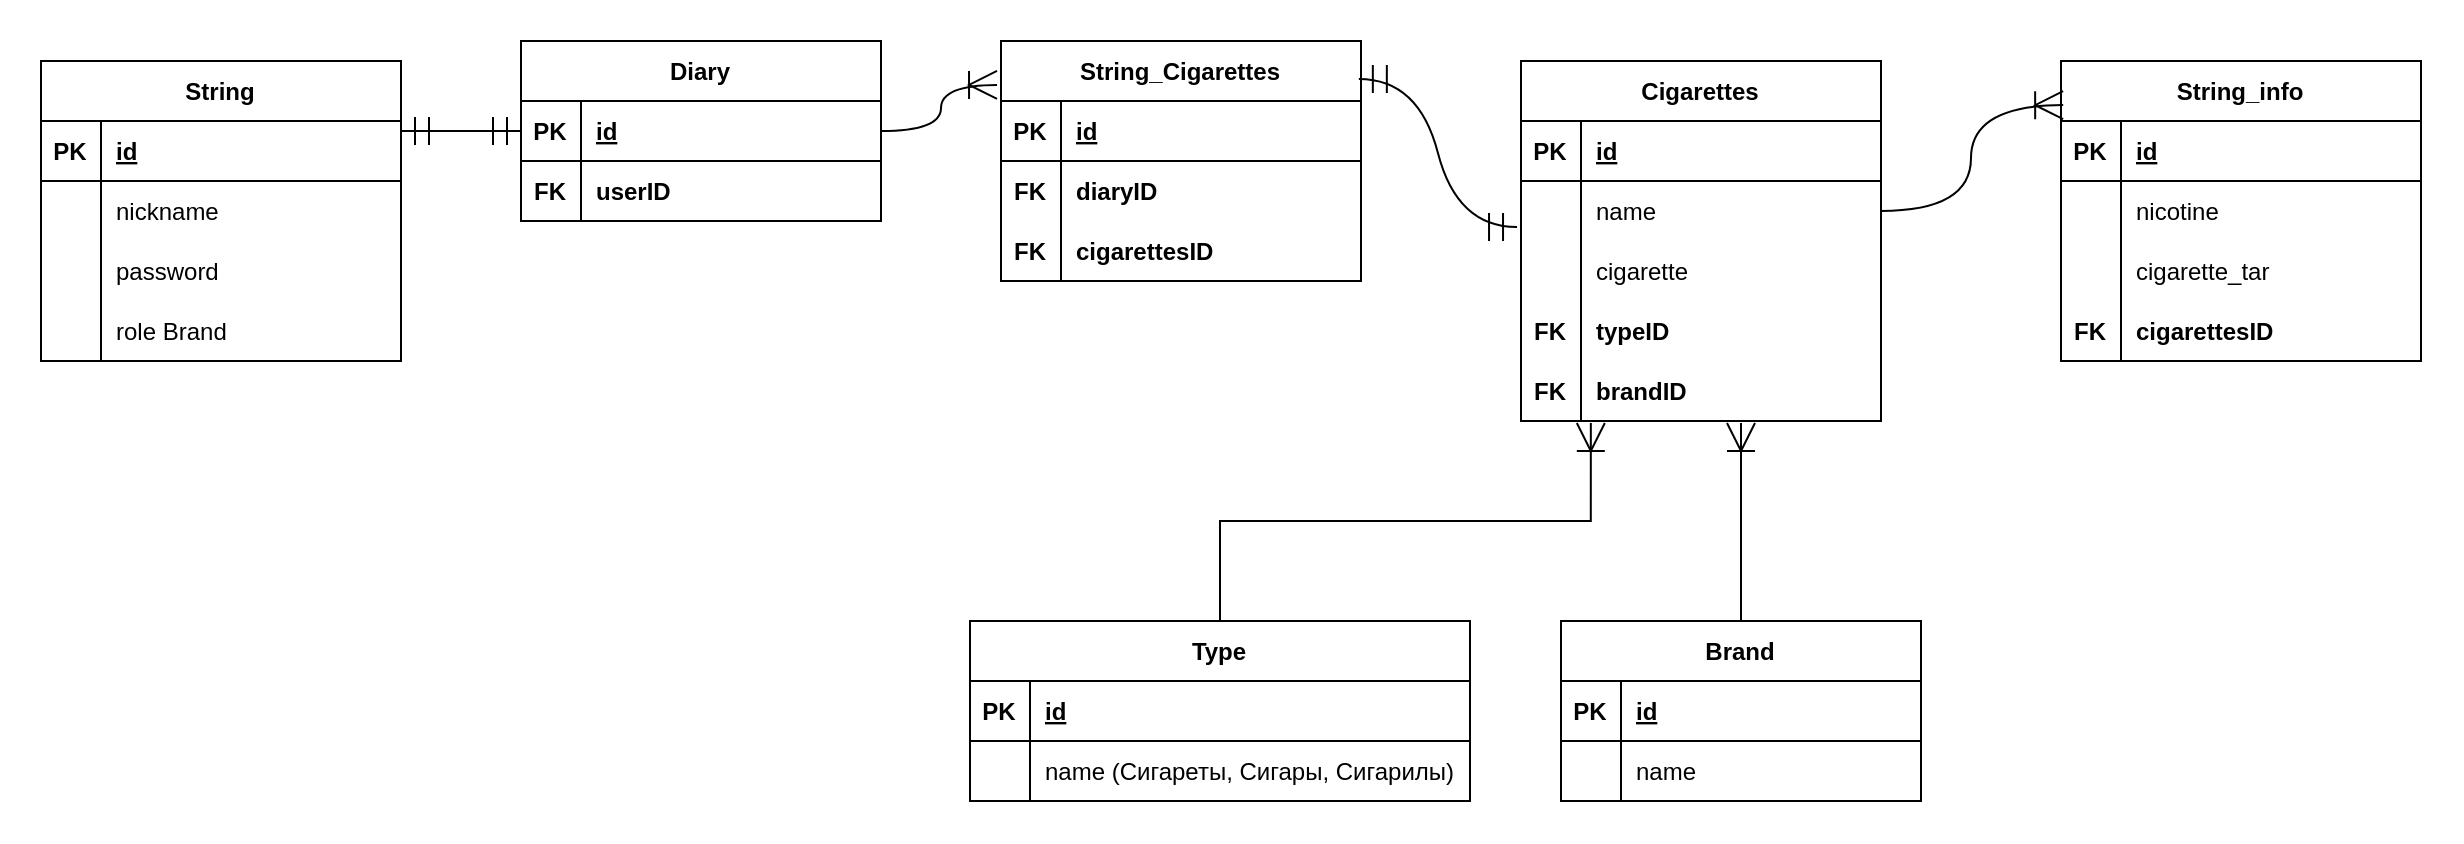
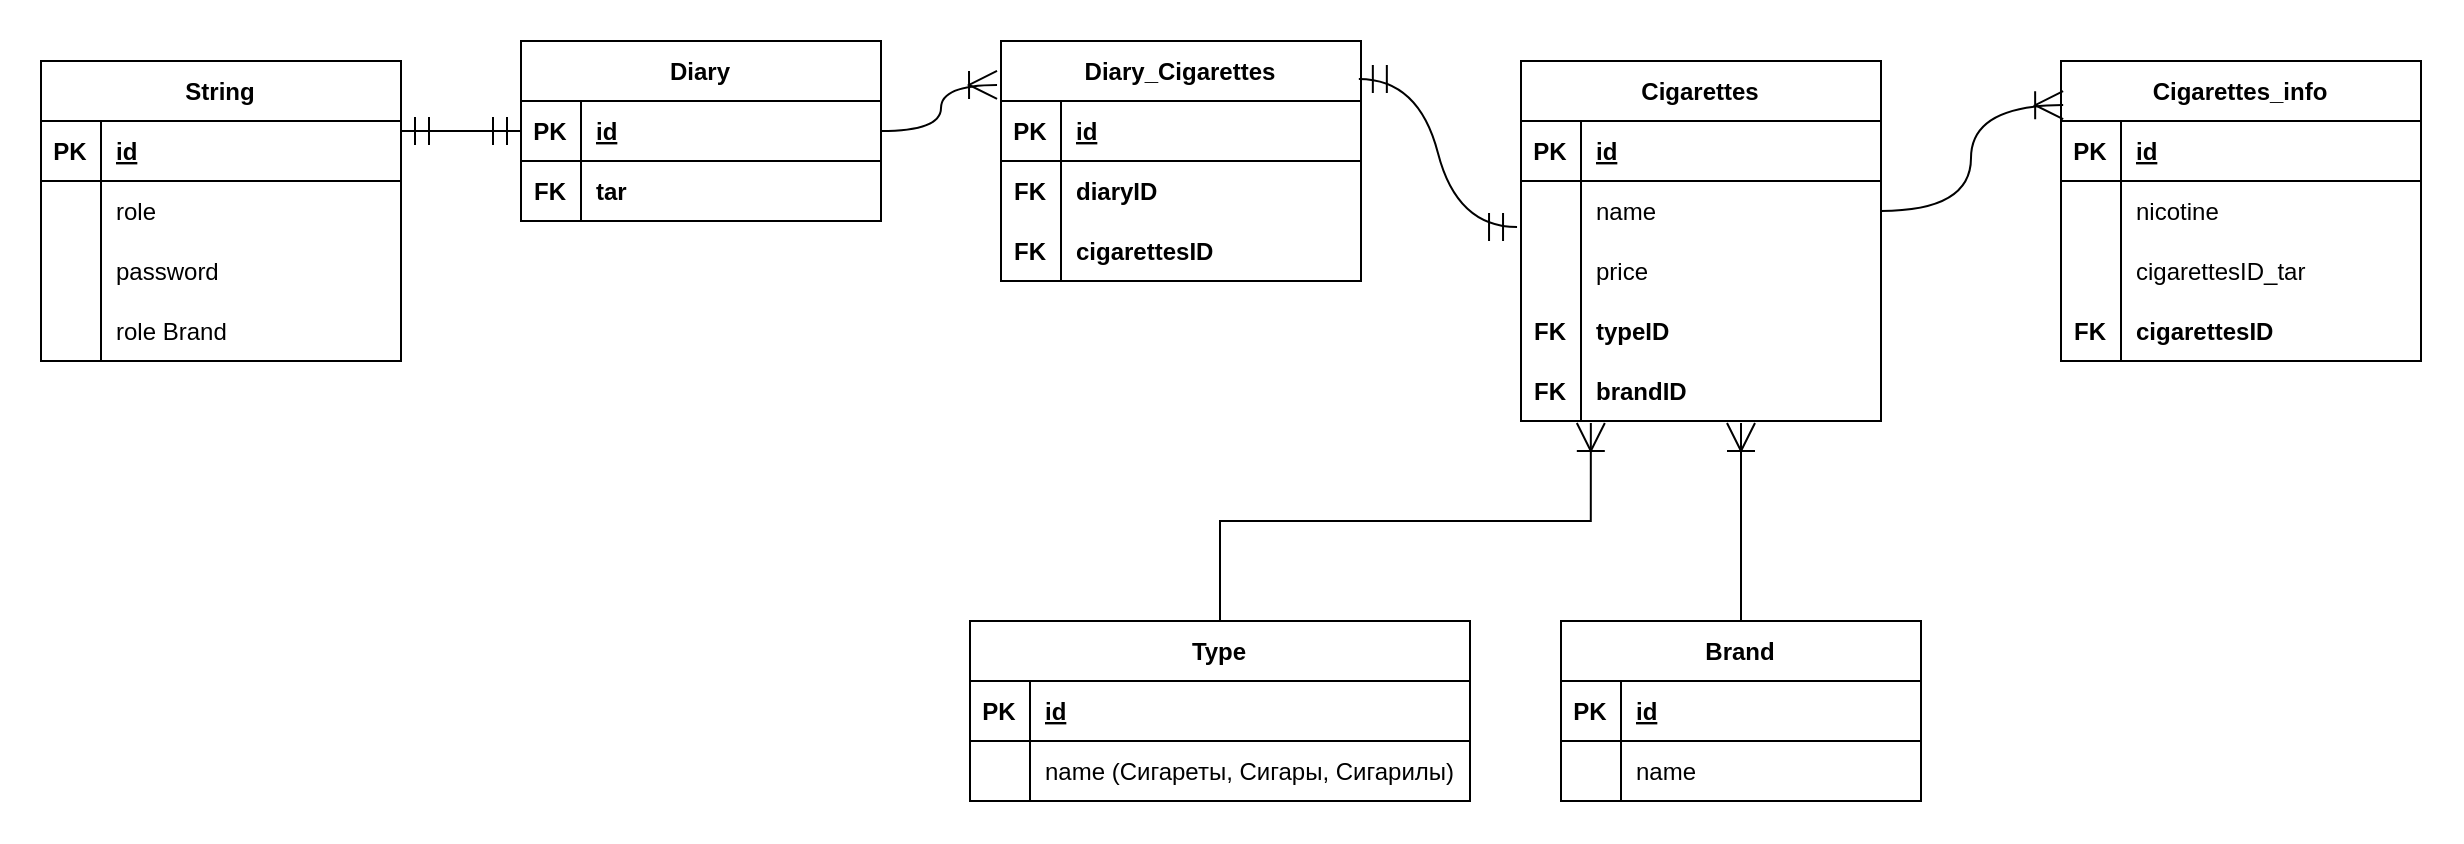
(1180, 72) -> (1180, 72)
(2240, 92) -> (2240, 92)
(636, 192) -> (616, 192)
(167, 212) -> (140, 212)
(1653, 272) -> (1626, 272)
(2220, 272) -> (2240, 272)
